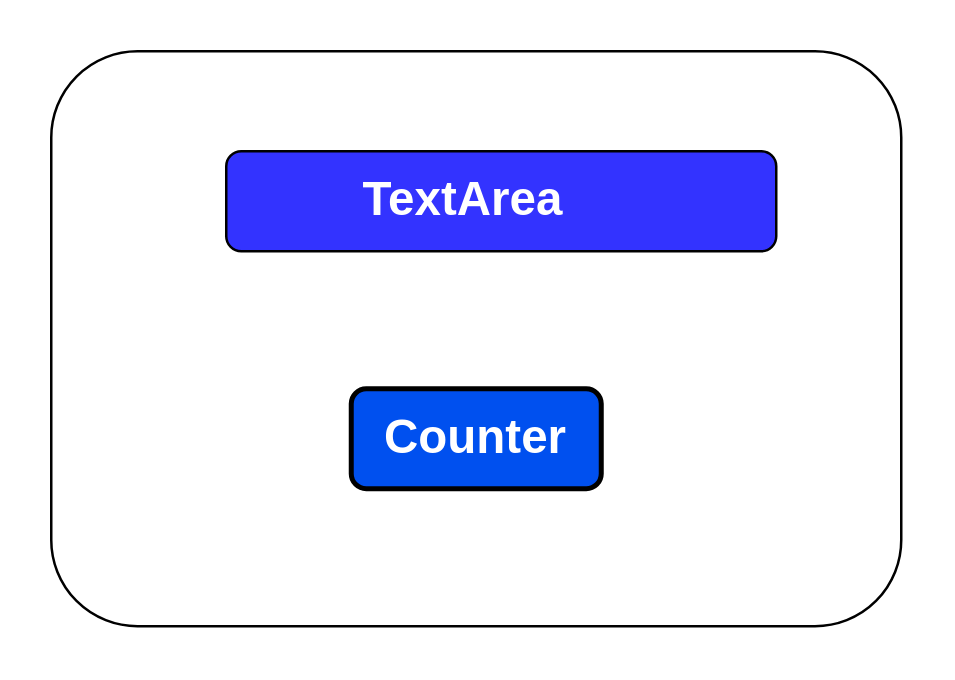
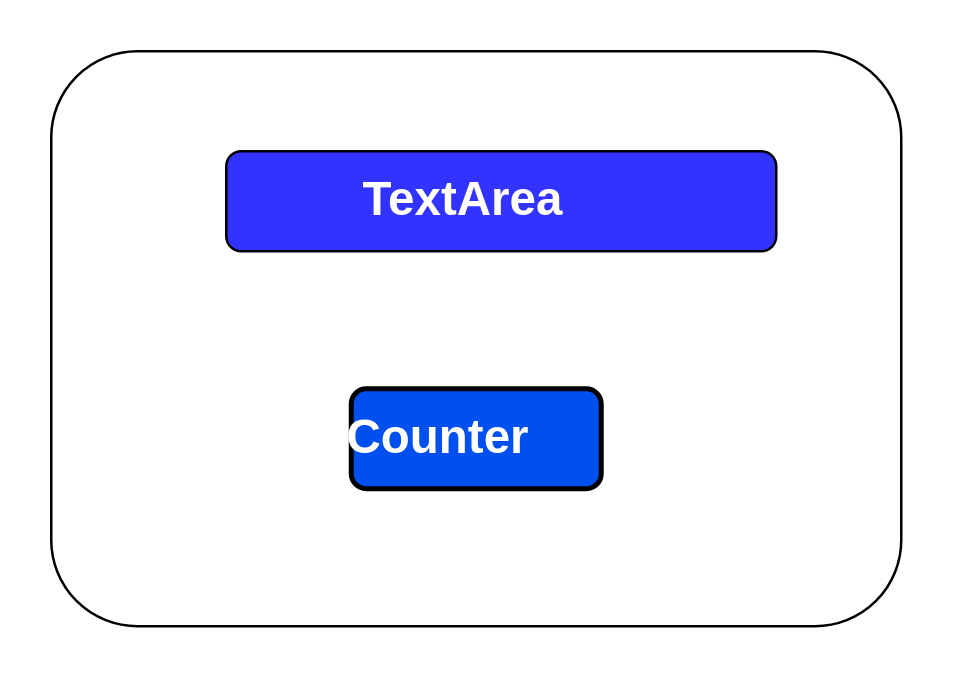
(476, 439) -> (439, 439)
